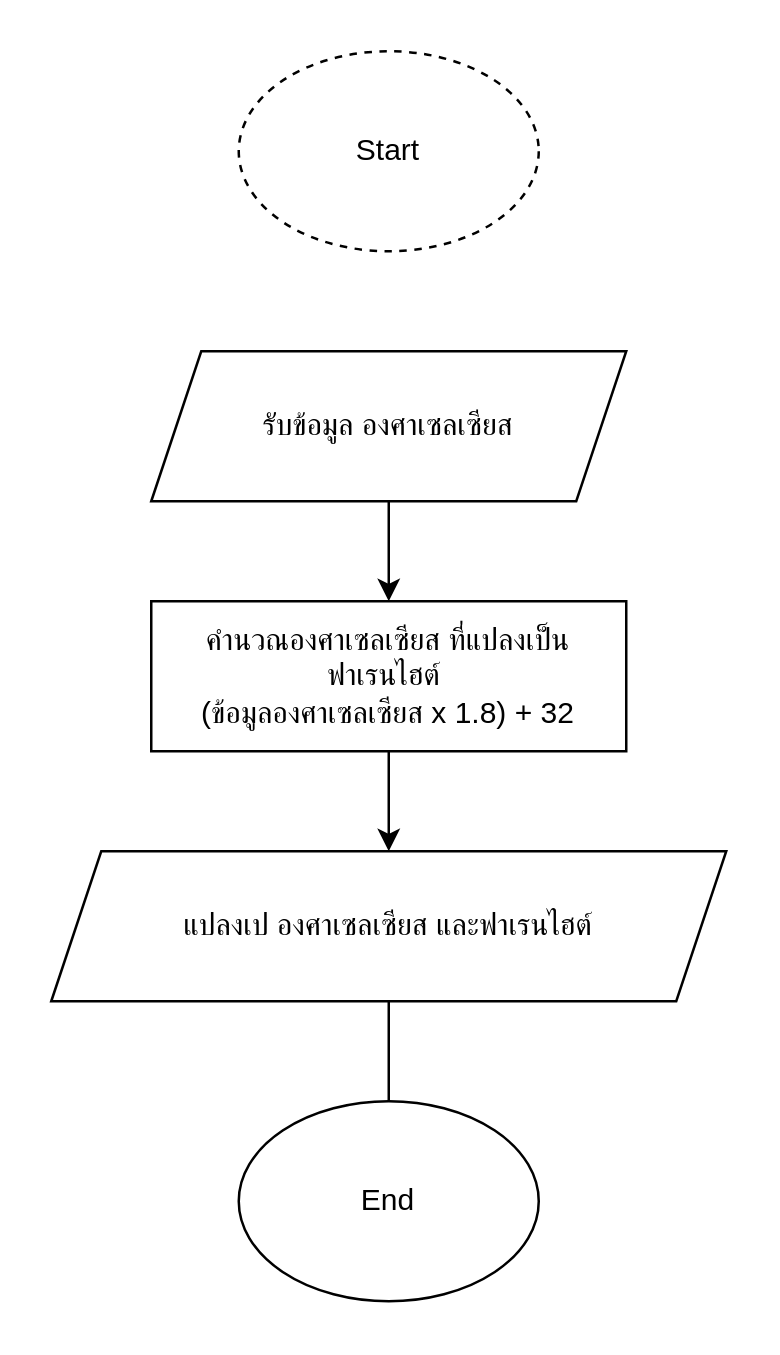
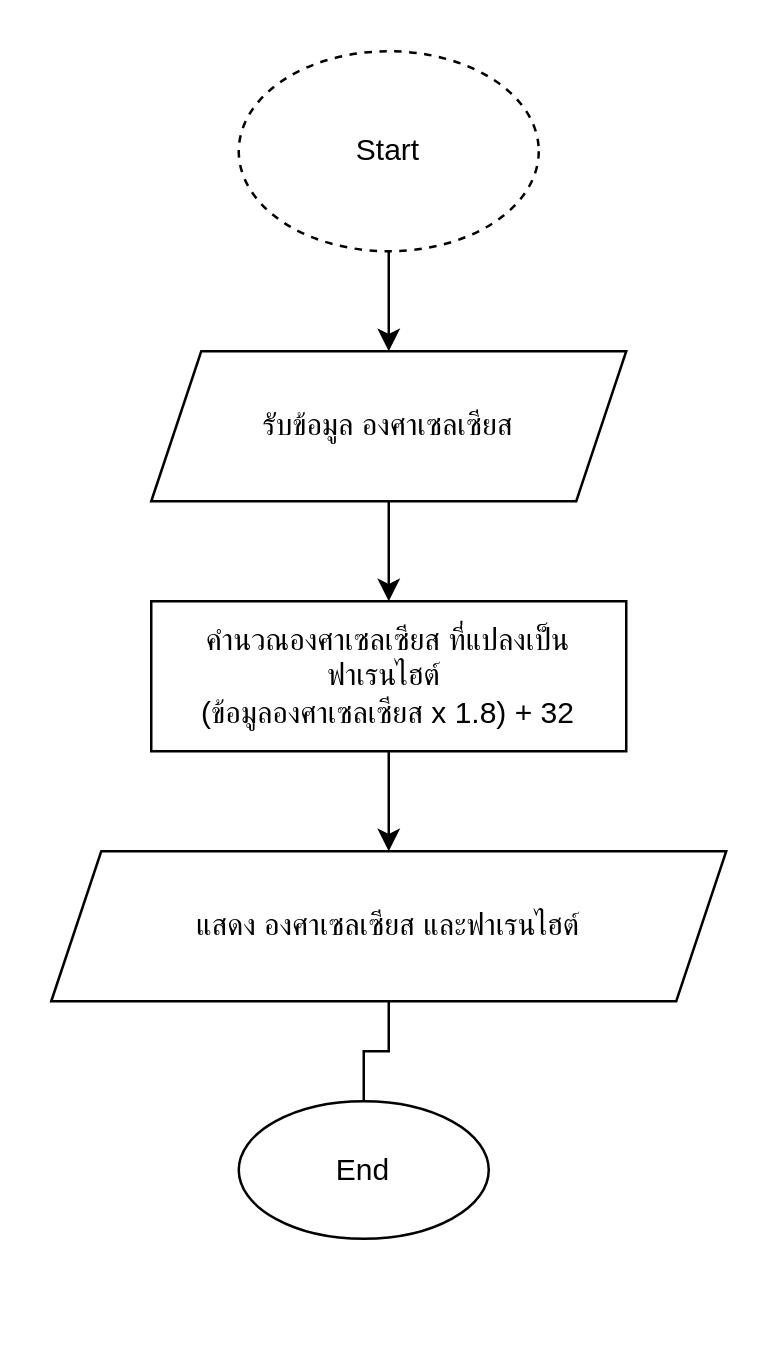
none -> (389, 293)
(389, 926) -> (389, 926)
(389, 1201) -> (364, 1170)
